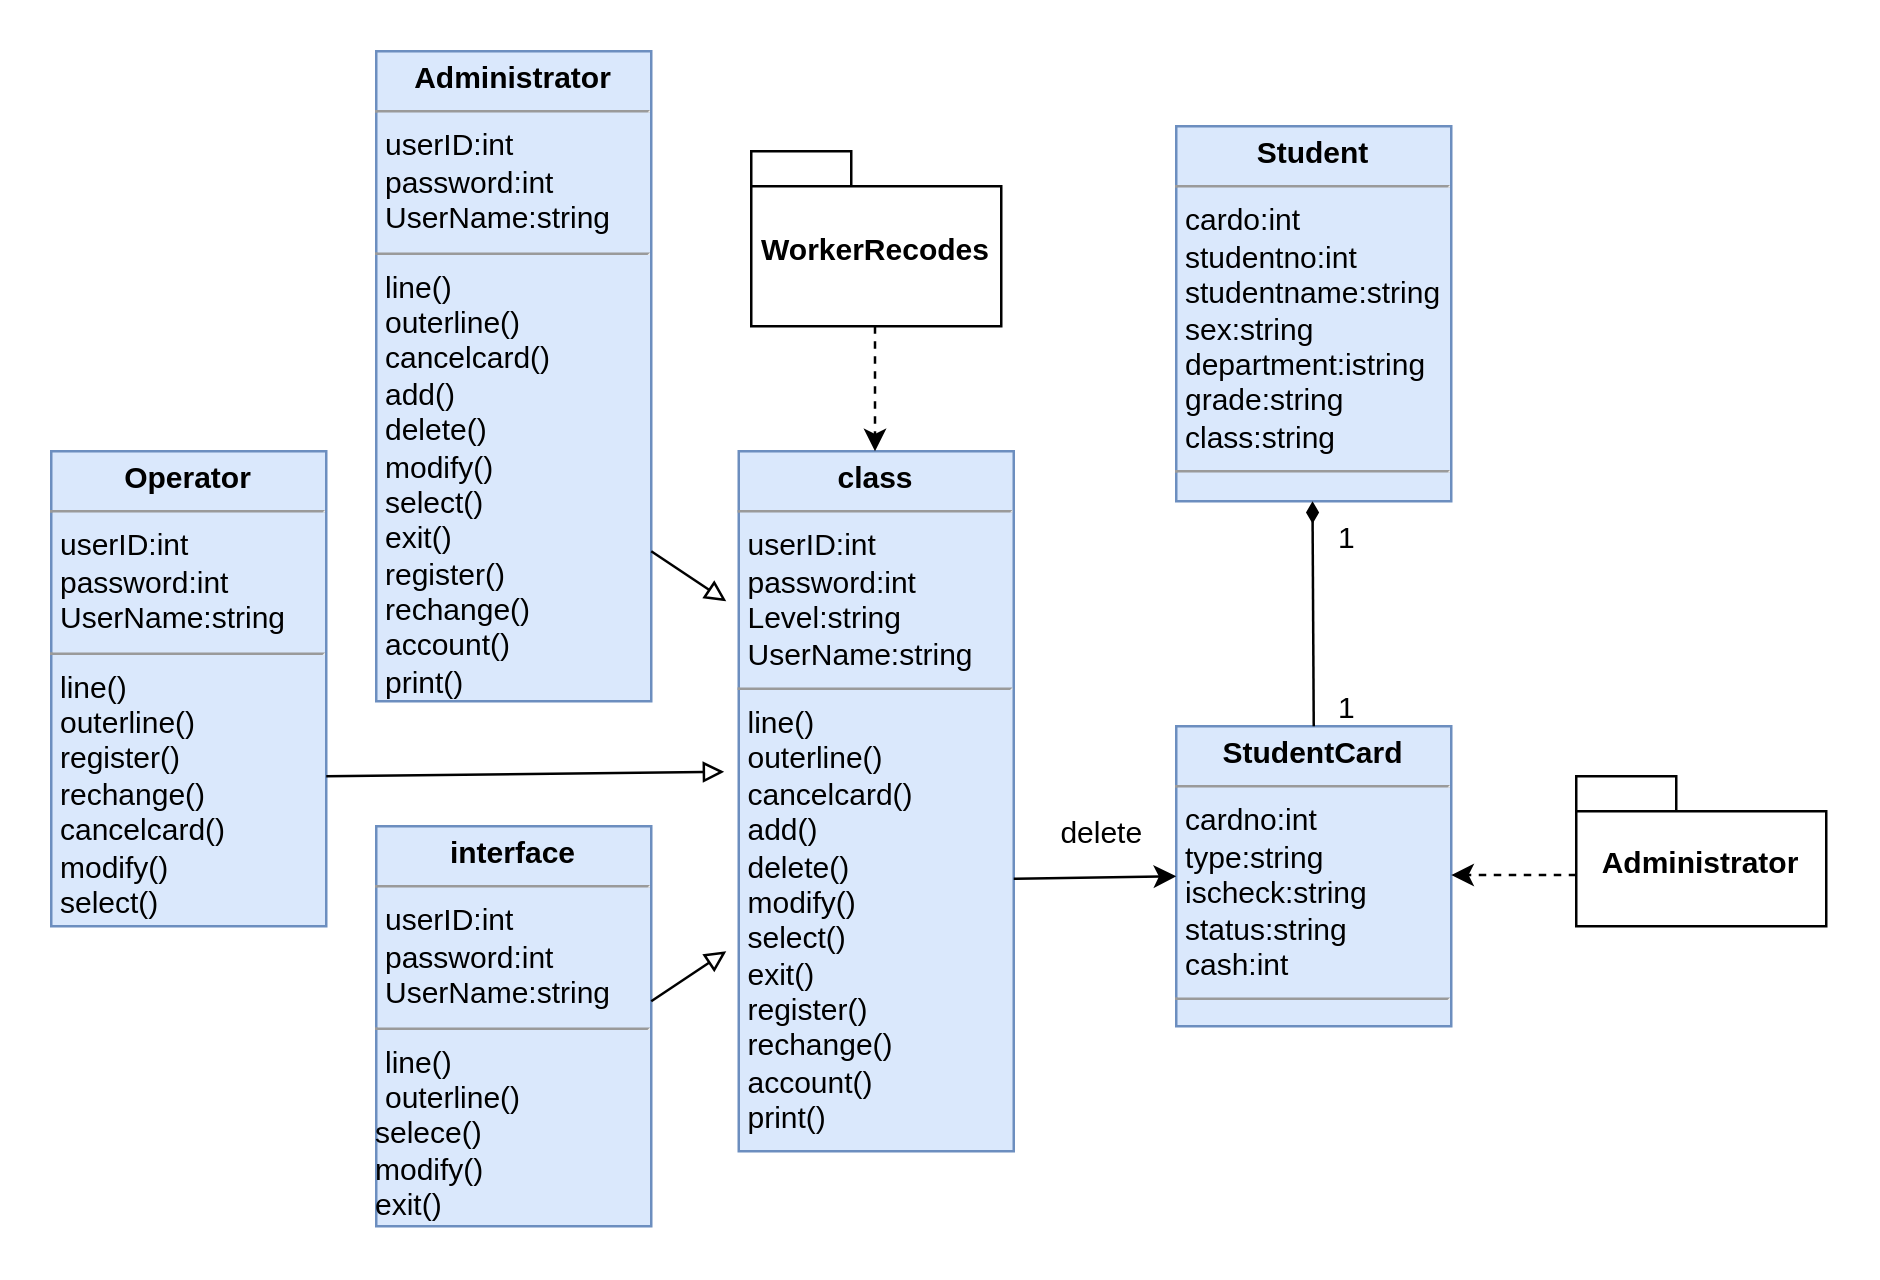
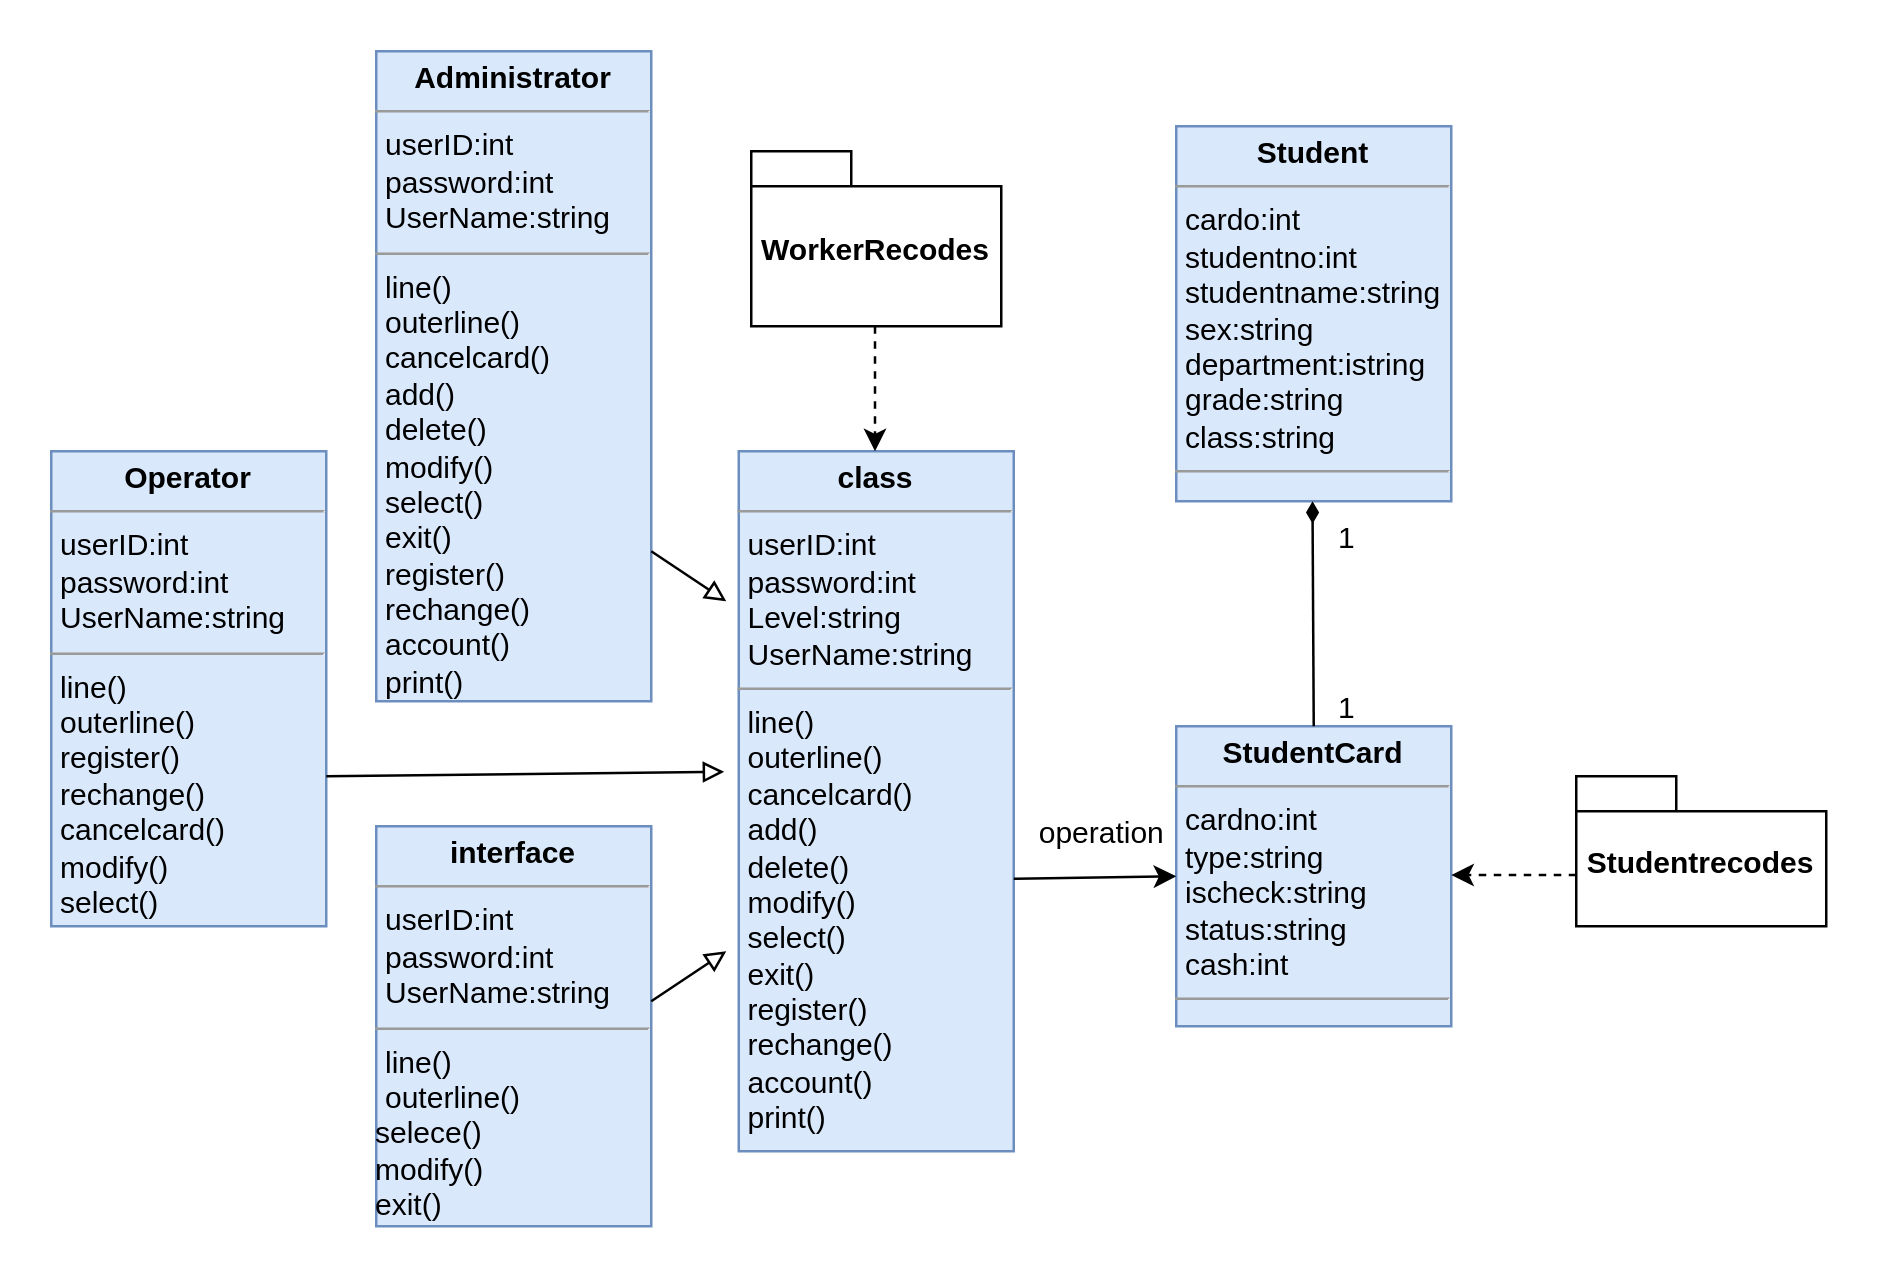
(1103, 834) -> (1103, 834)
(1701, 864) -> (1701, 864)
